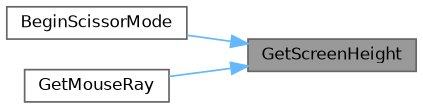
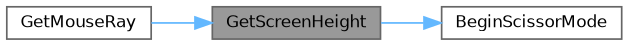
(209, 38) -> (402, 23)
